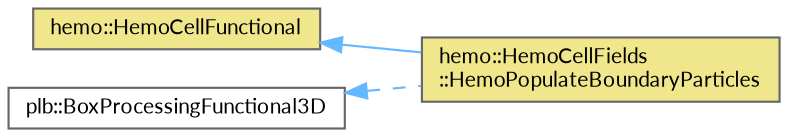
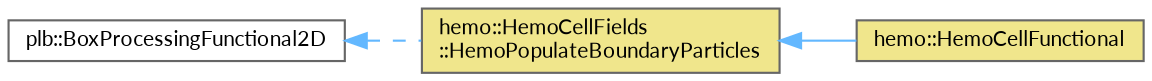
(382, 49) -> (829, 41)
(177, 108) -> (177, 41)
